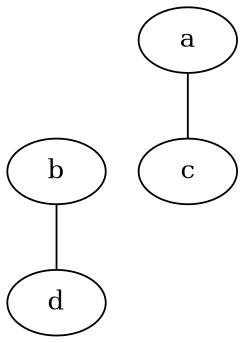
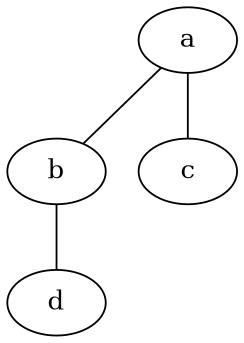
none -> (122, 106)
